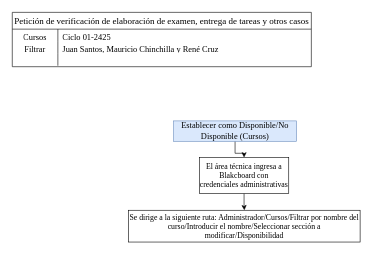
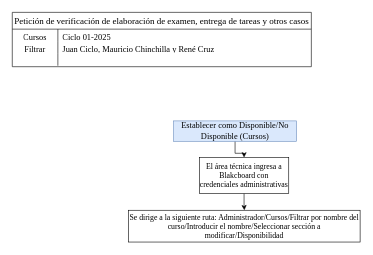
(94, 35) -> (94, 35)
(165, 48) -> (160, 48)
